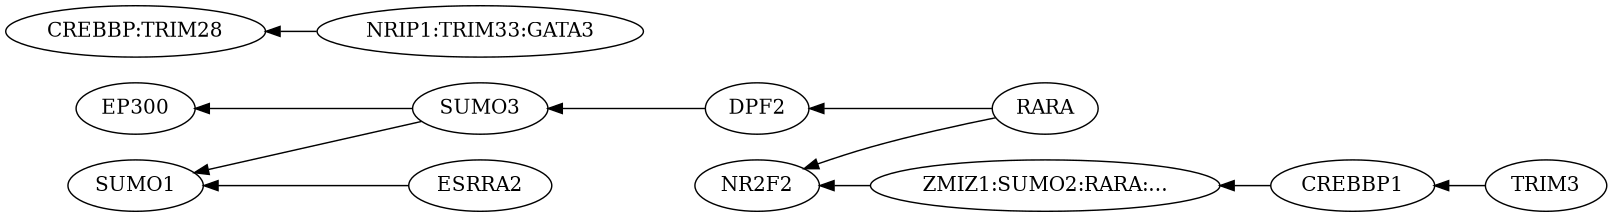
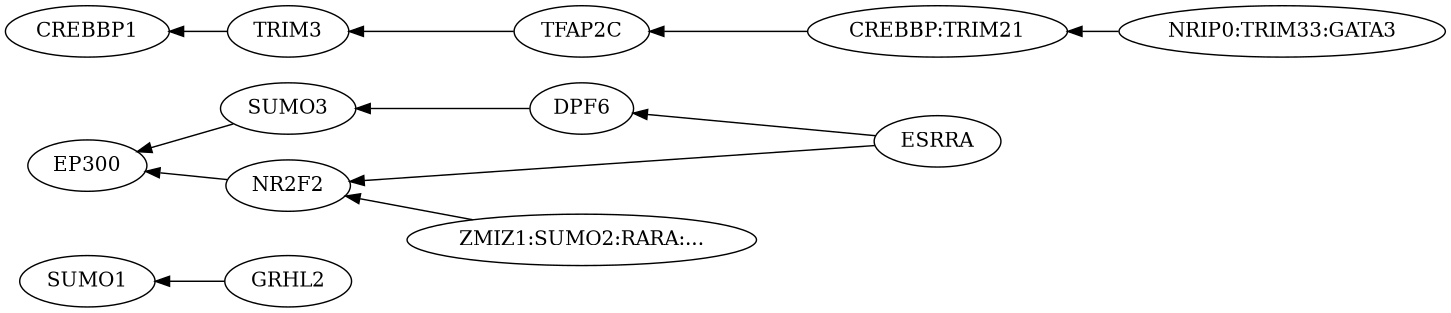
(136, 31) -> (938, 31)
(480, 31) -> (1282, 31)
none -> (582, 31)
(757, 109) -> (582, 109)
(1045, 109) -> (938, 141)
(315, 145) -> none
none -> (194, 176)
(480, 186) -> (288, 281)
(1253, 186) -> none
